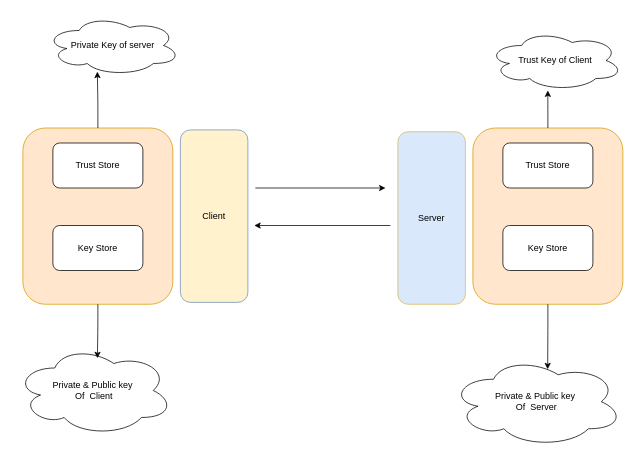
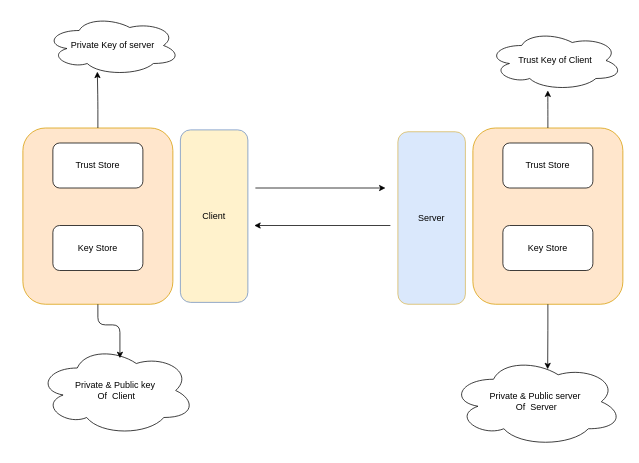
(94, 390) -> (117, 390)
(537, 402) -> (537, 402)
